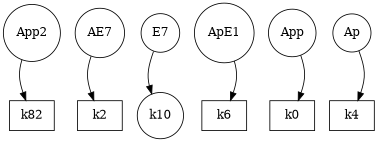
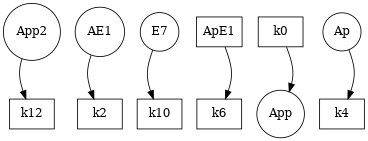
(100, 33) -> (100, 32)
(224, 33) -> (219, 32)
(305, 74) -> (292, 65)
(32, 116) -> (32, 114)
(160, 116) -> (160, 114)
